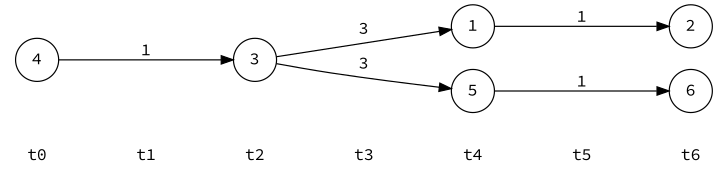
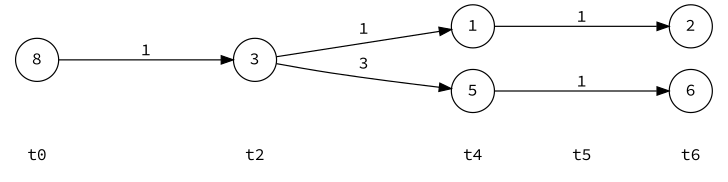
(364, 29) -> (364, 29)
(37, 60) -> (37, 60)
(146, 156) -> none
(364, 156) -> none
